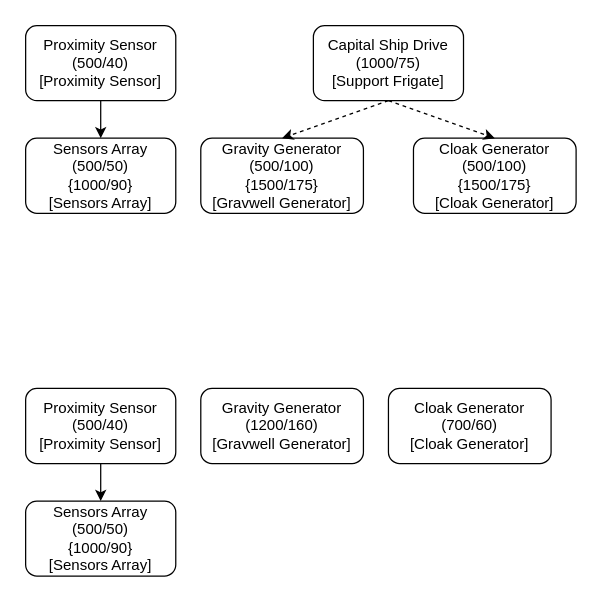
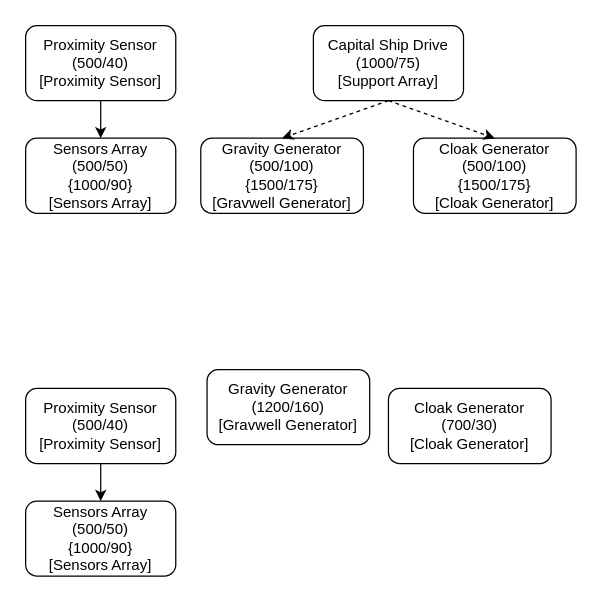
(388, 63) -> (388, 63)
(282, 426) -> (288, 407)
(469, 426) -> (469, 426)
